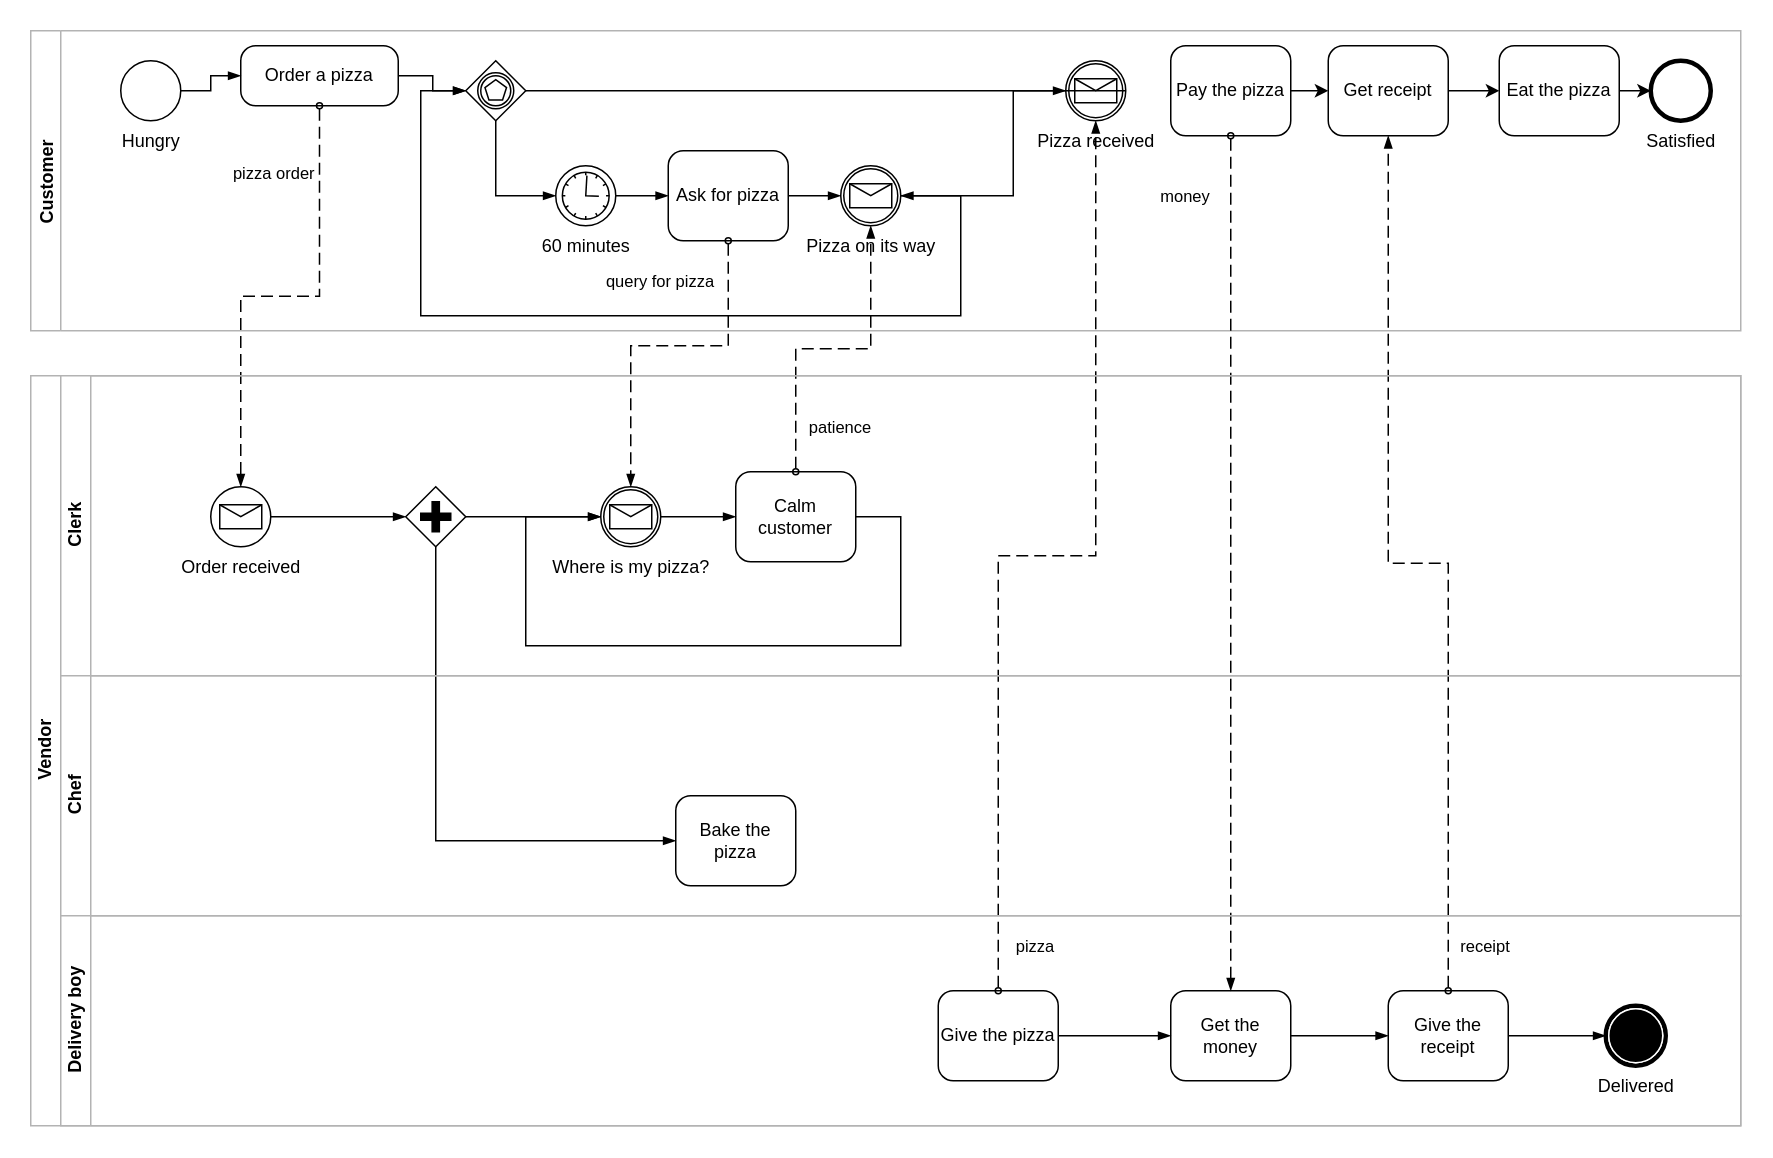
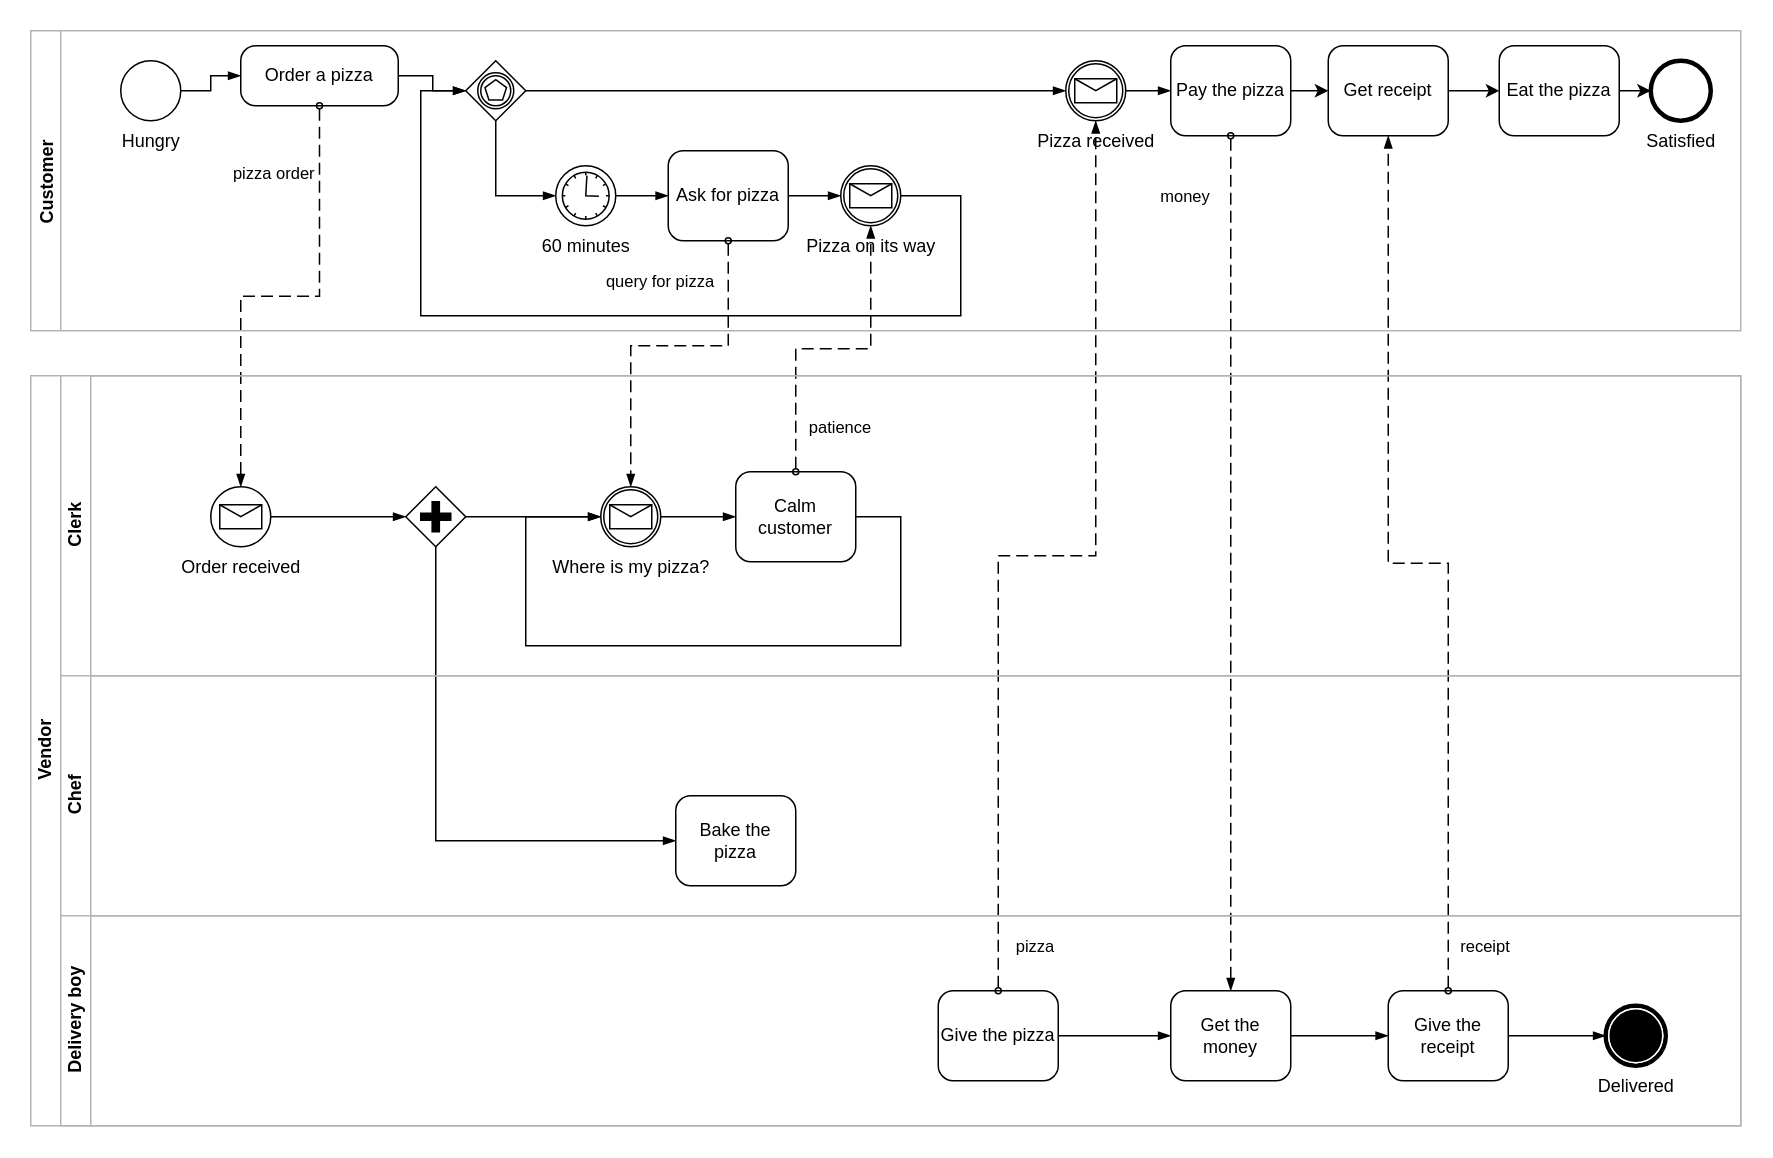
(1013, 169) -> (1142, 91)
